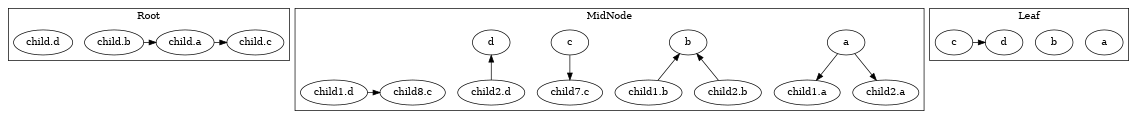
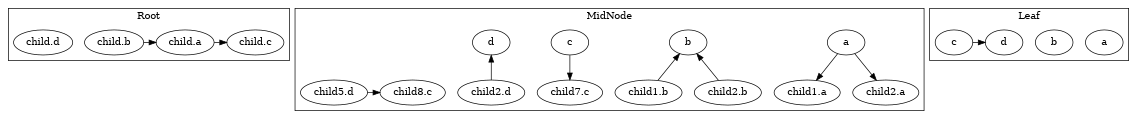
(334, 93) -> (334, 93)
